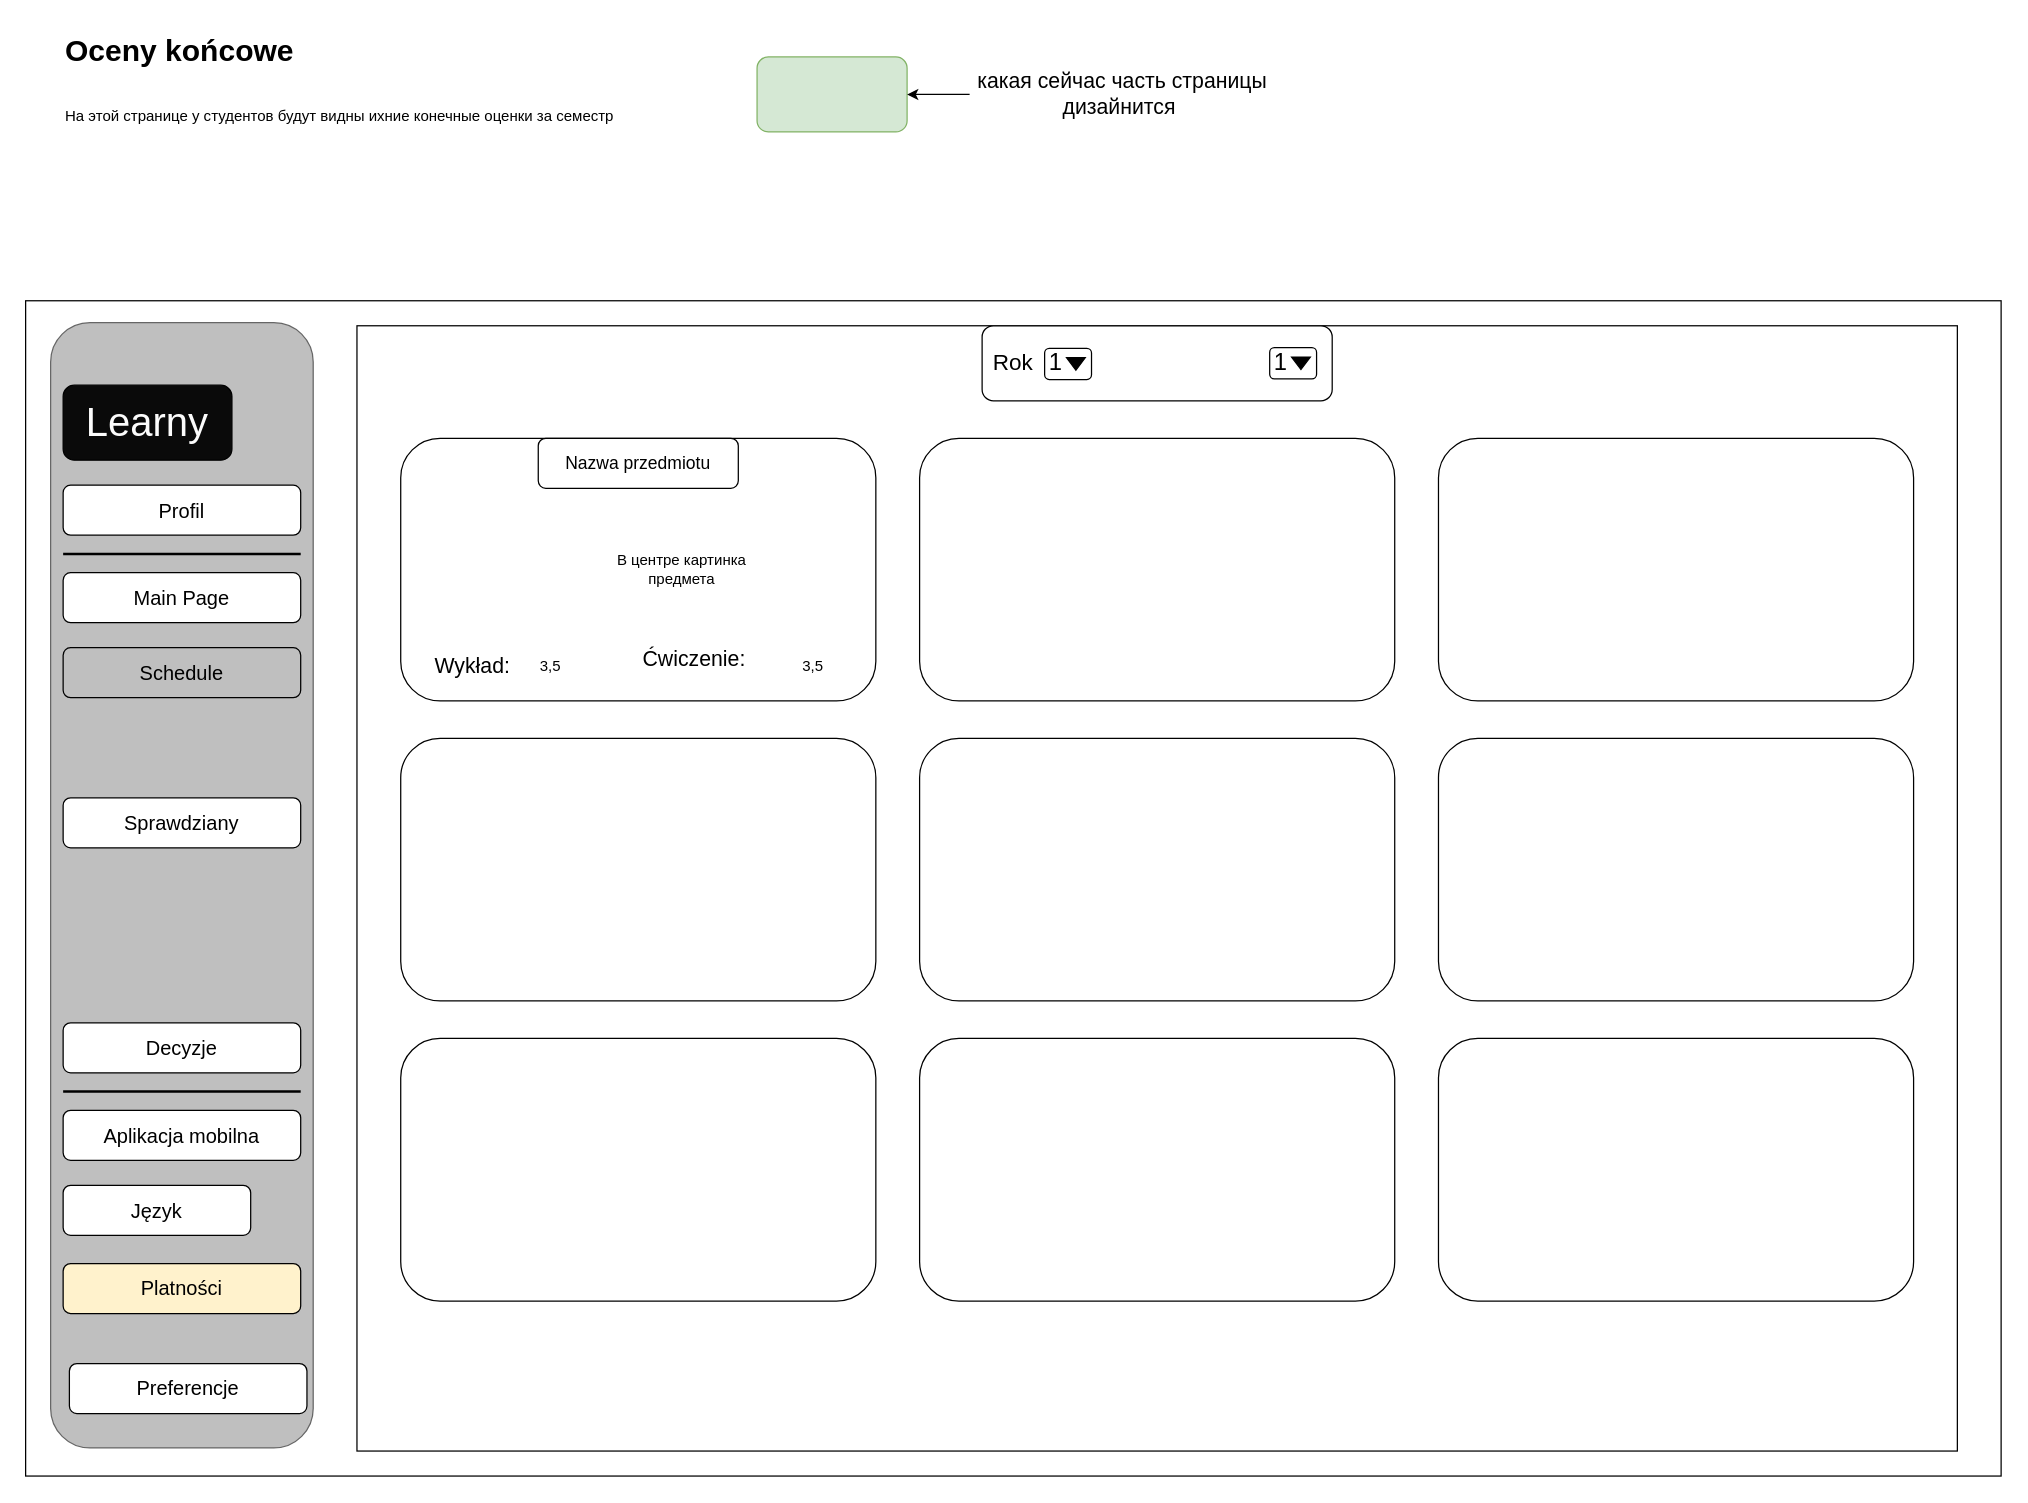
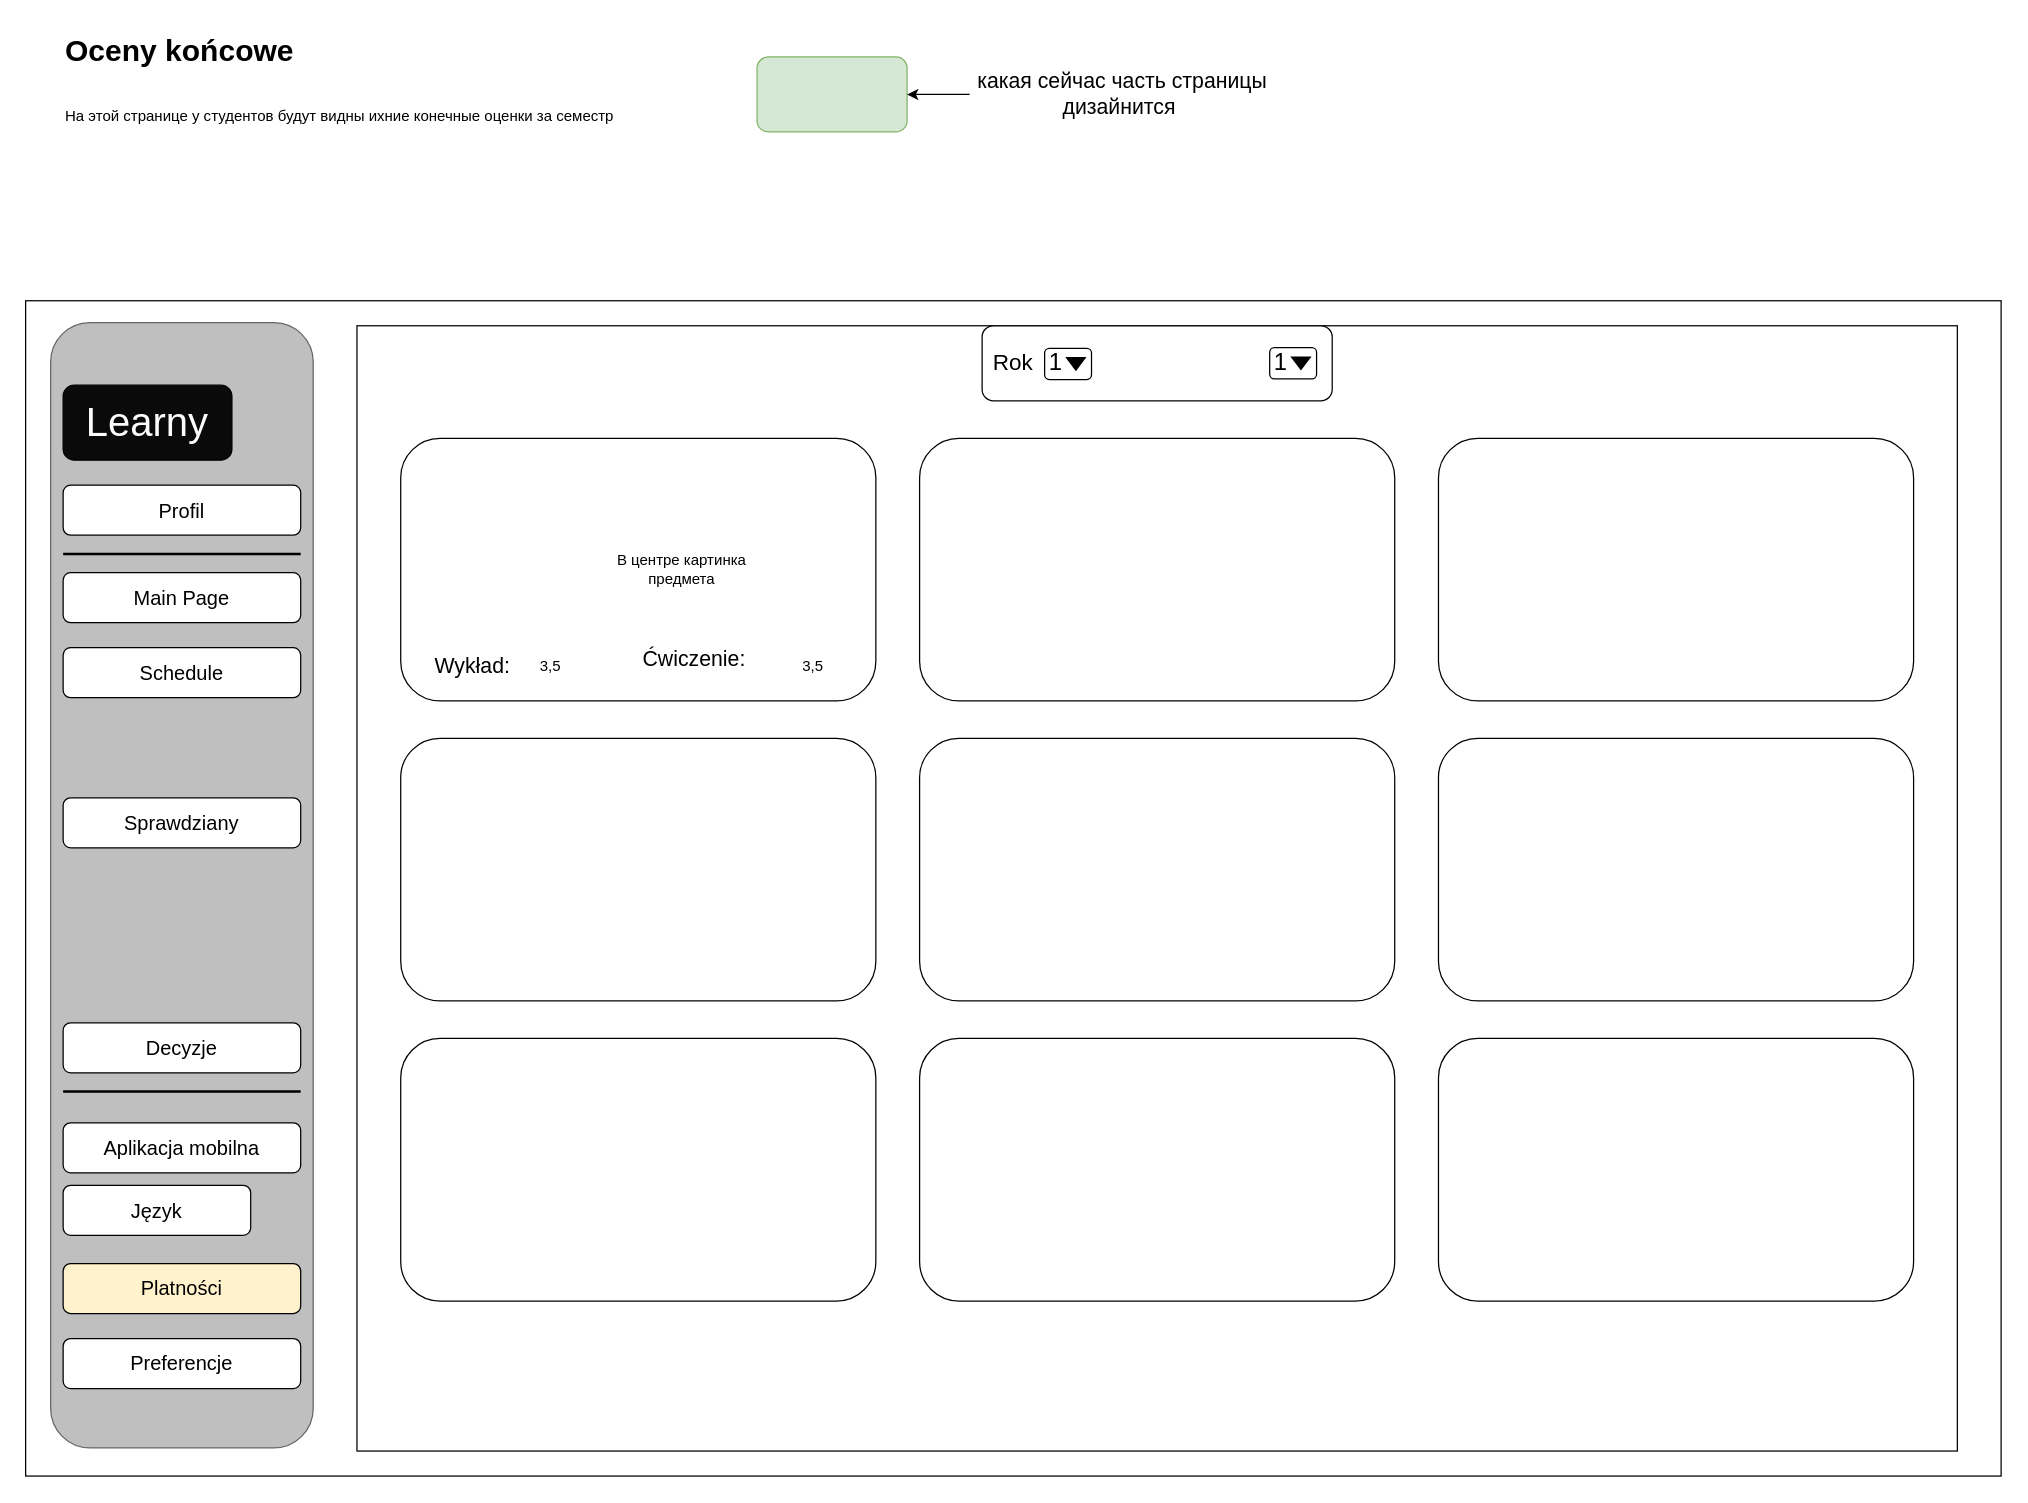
(638, 463) -> none
(182, 673) -> (182, 673)
(182, 1135) -> (182, 1148)
(188, 1388) -> (182, 1363)
